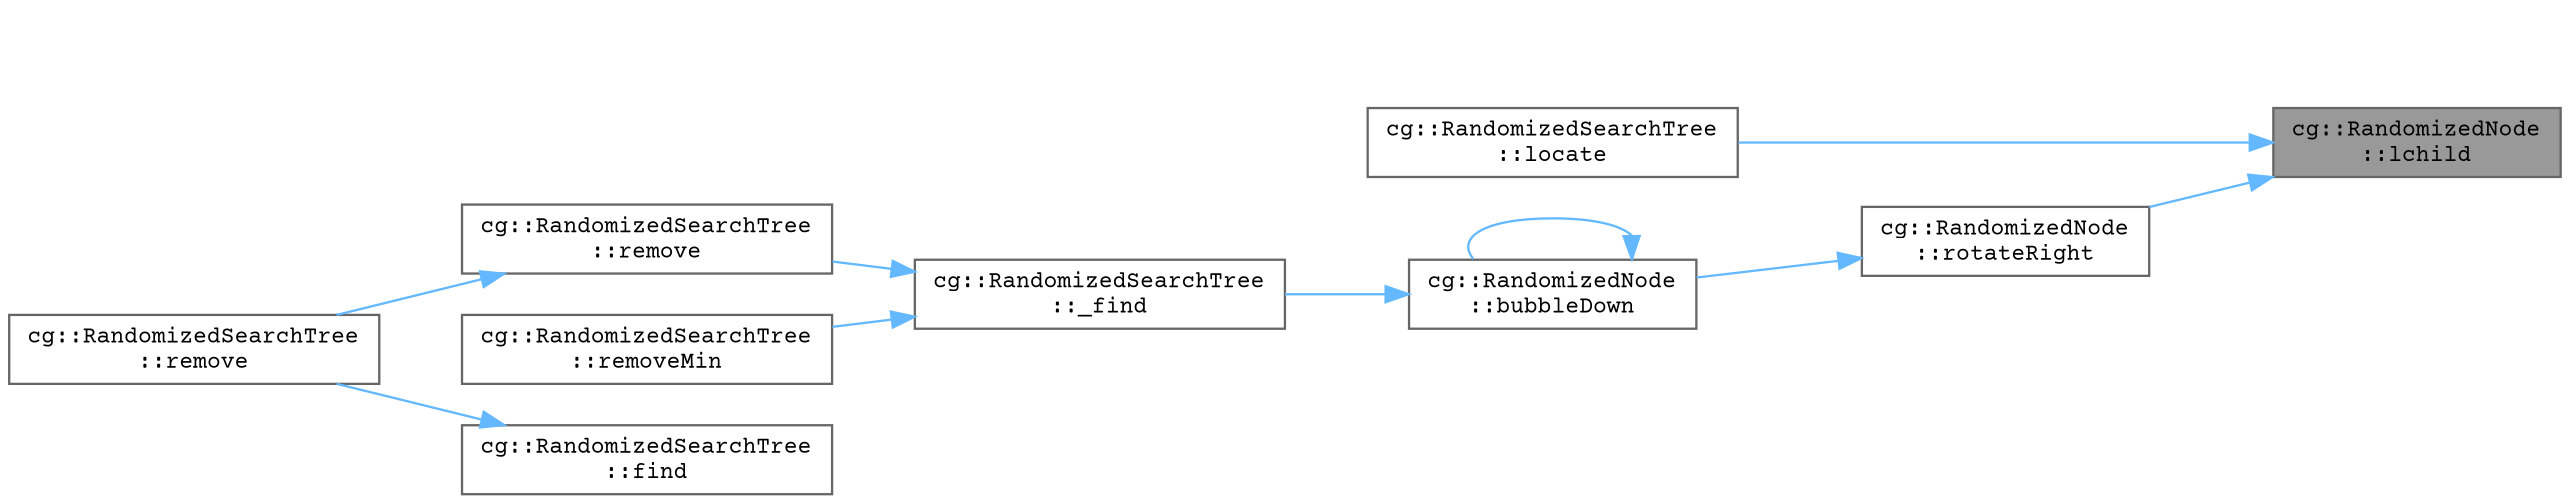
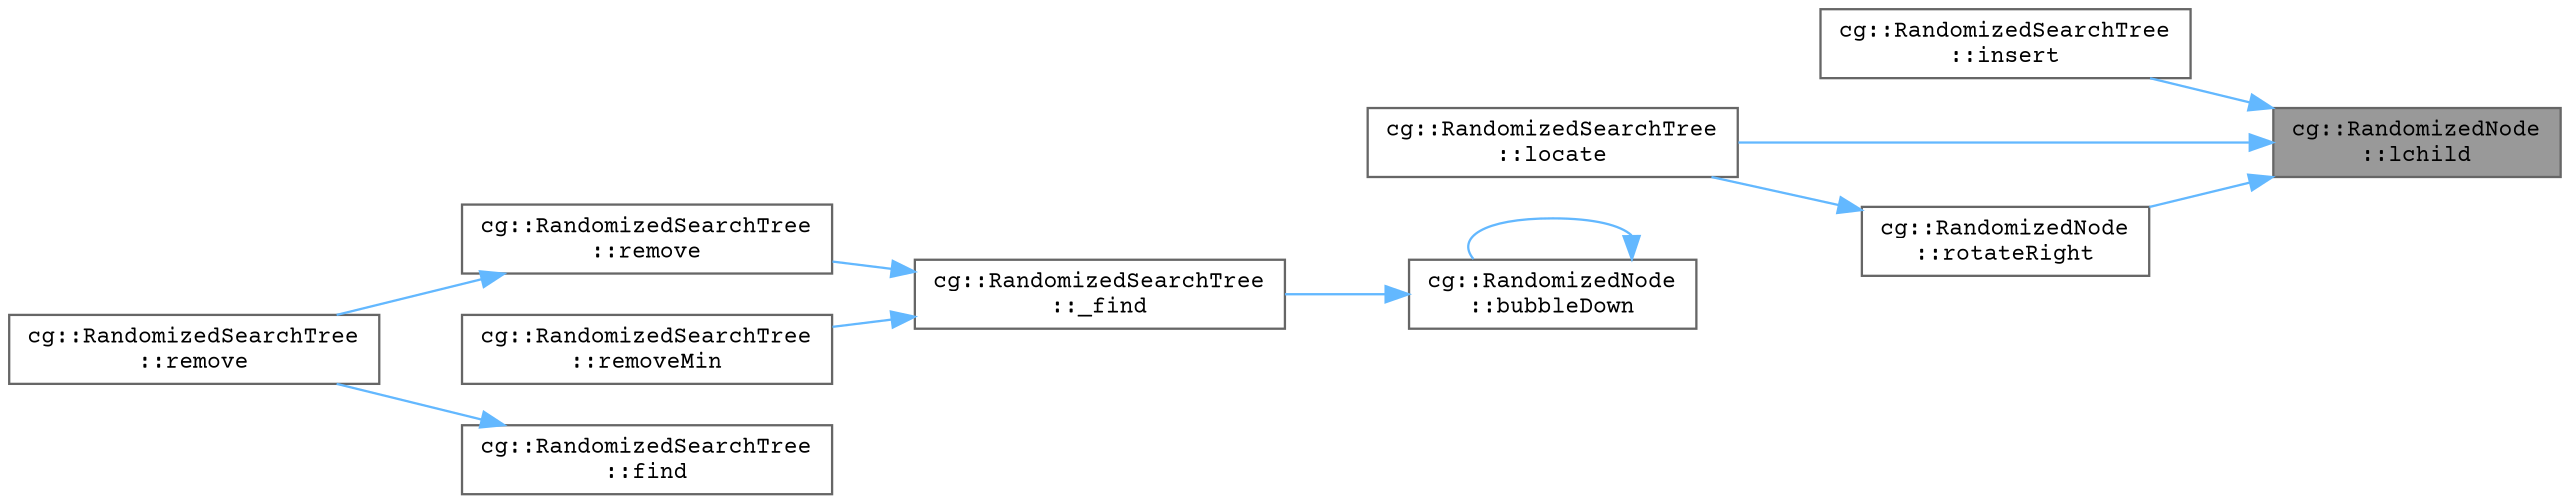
none -> (2006, 44)
(1767, 269) -> (1775, 191)
